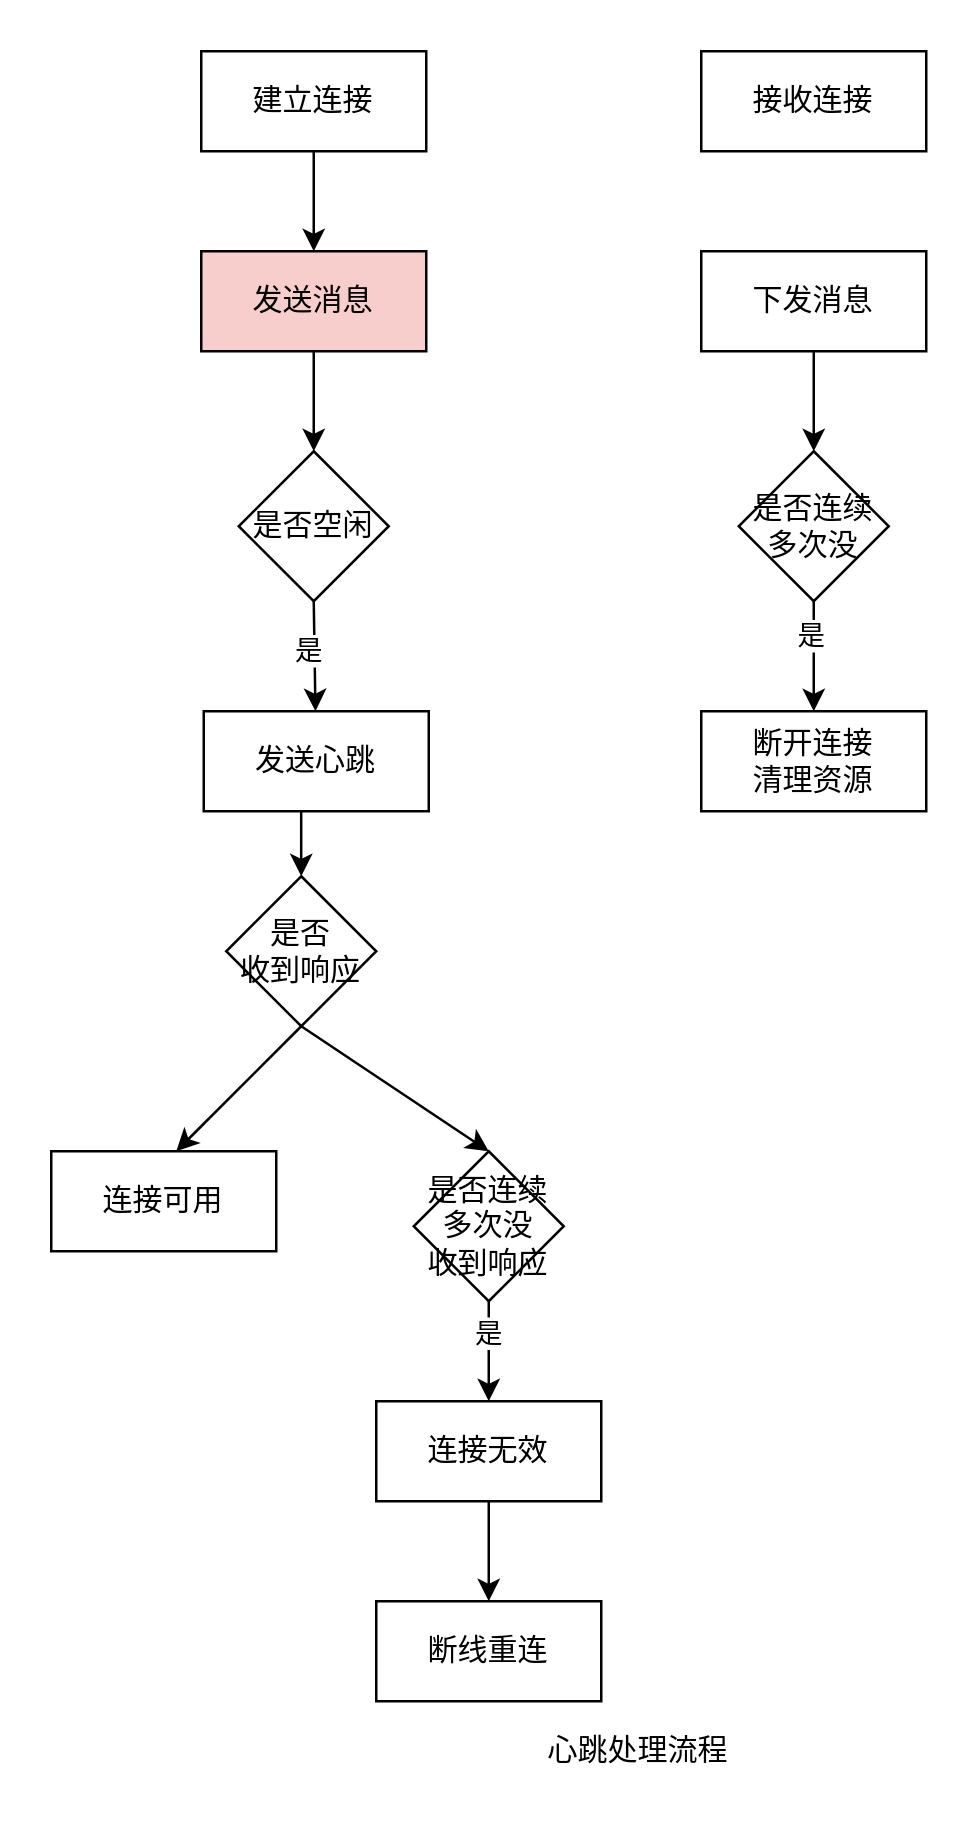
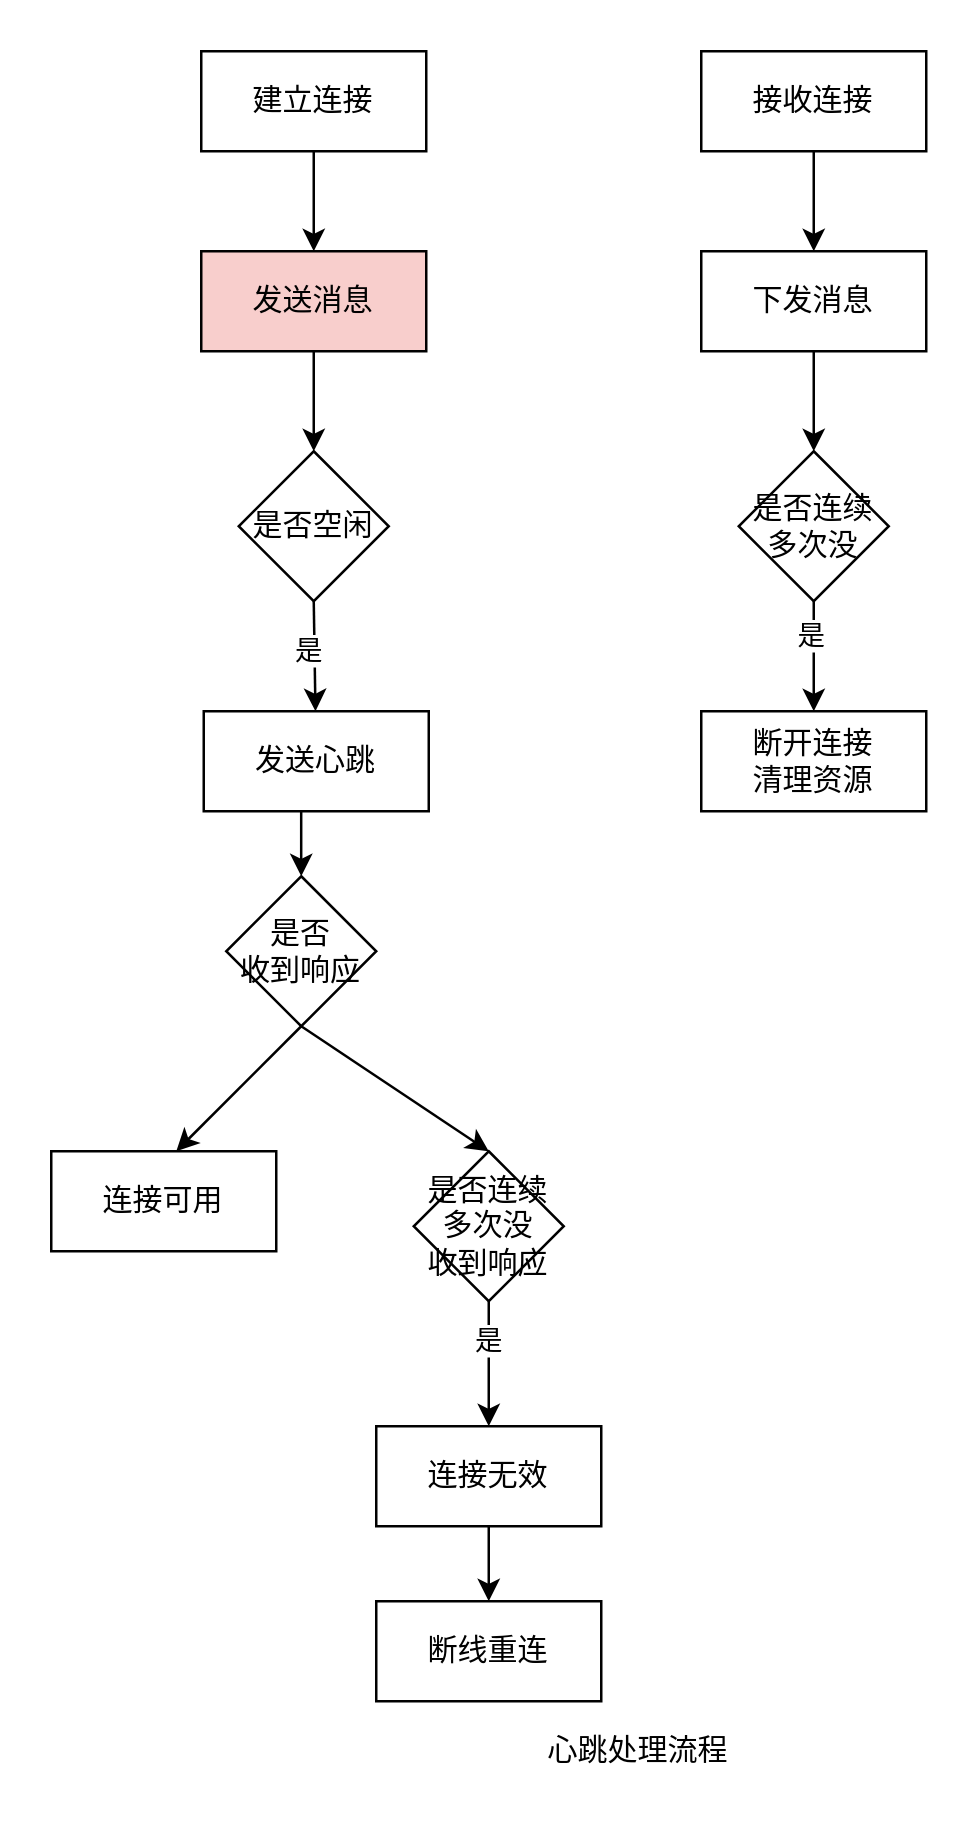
none -> (814, 193)
(489, 1451) -> (489, 1476)
